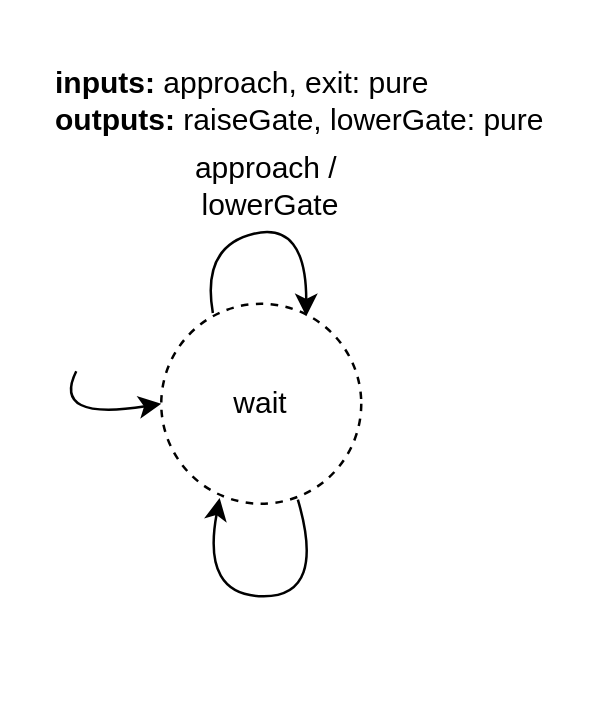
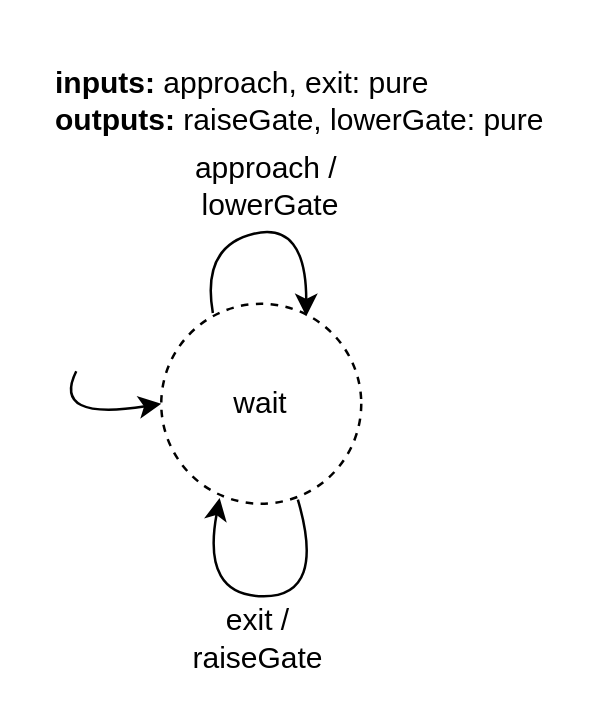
none -> (259, 638)
